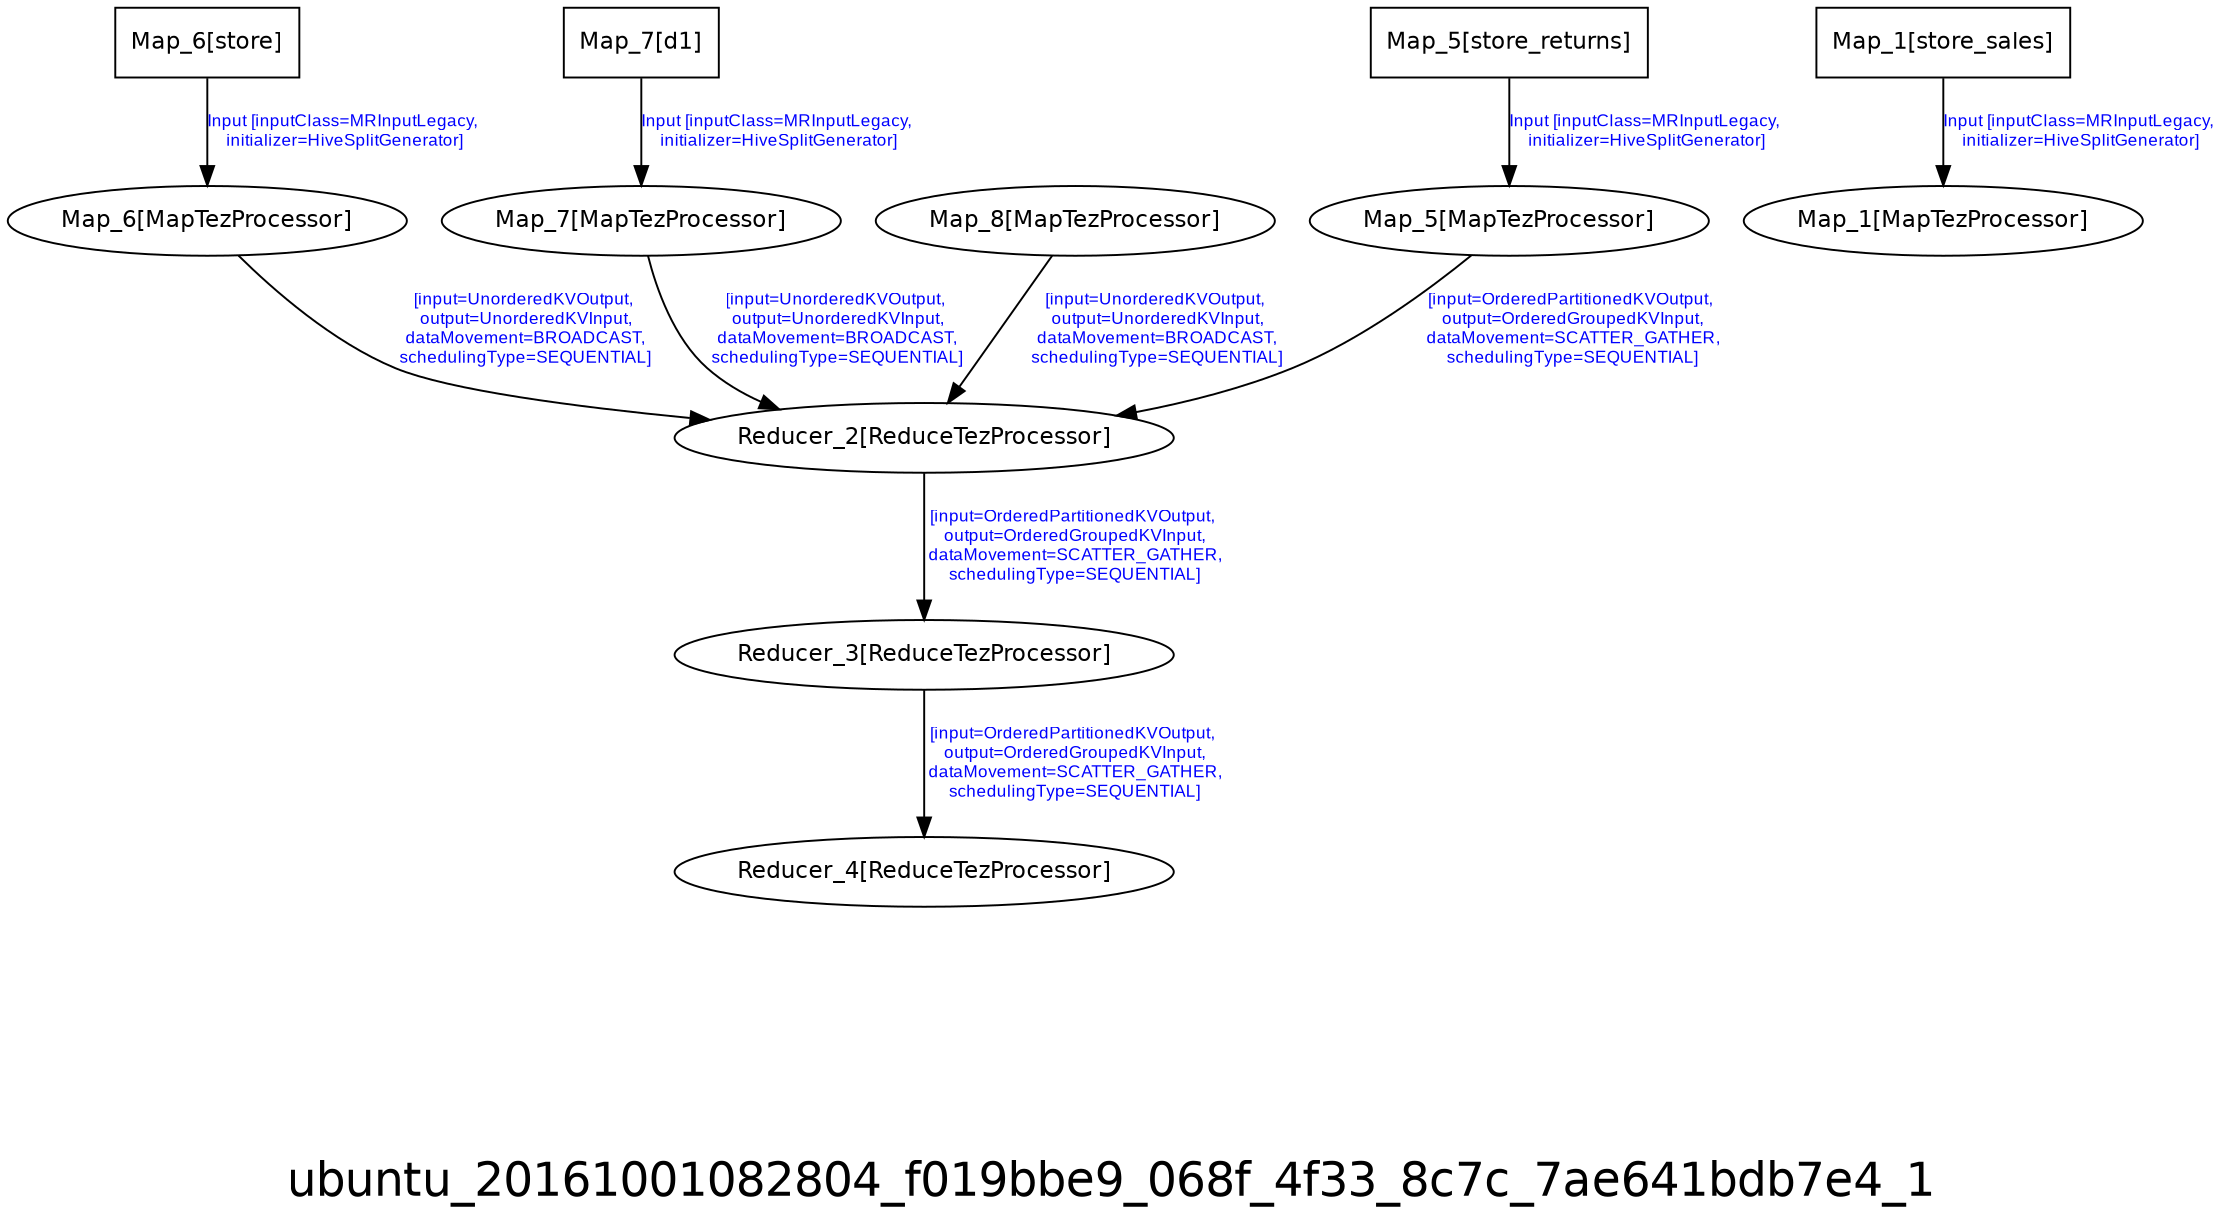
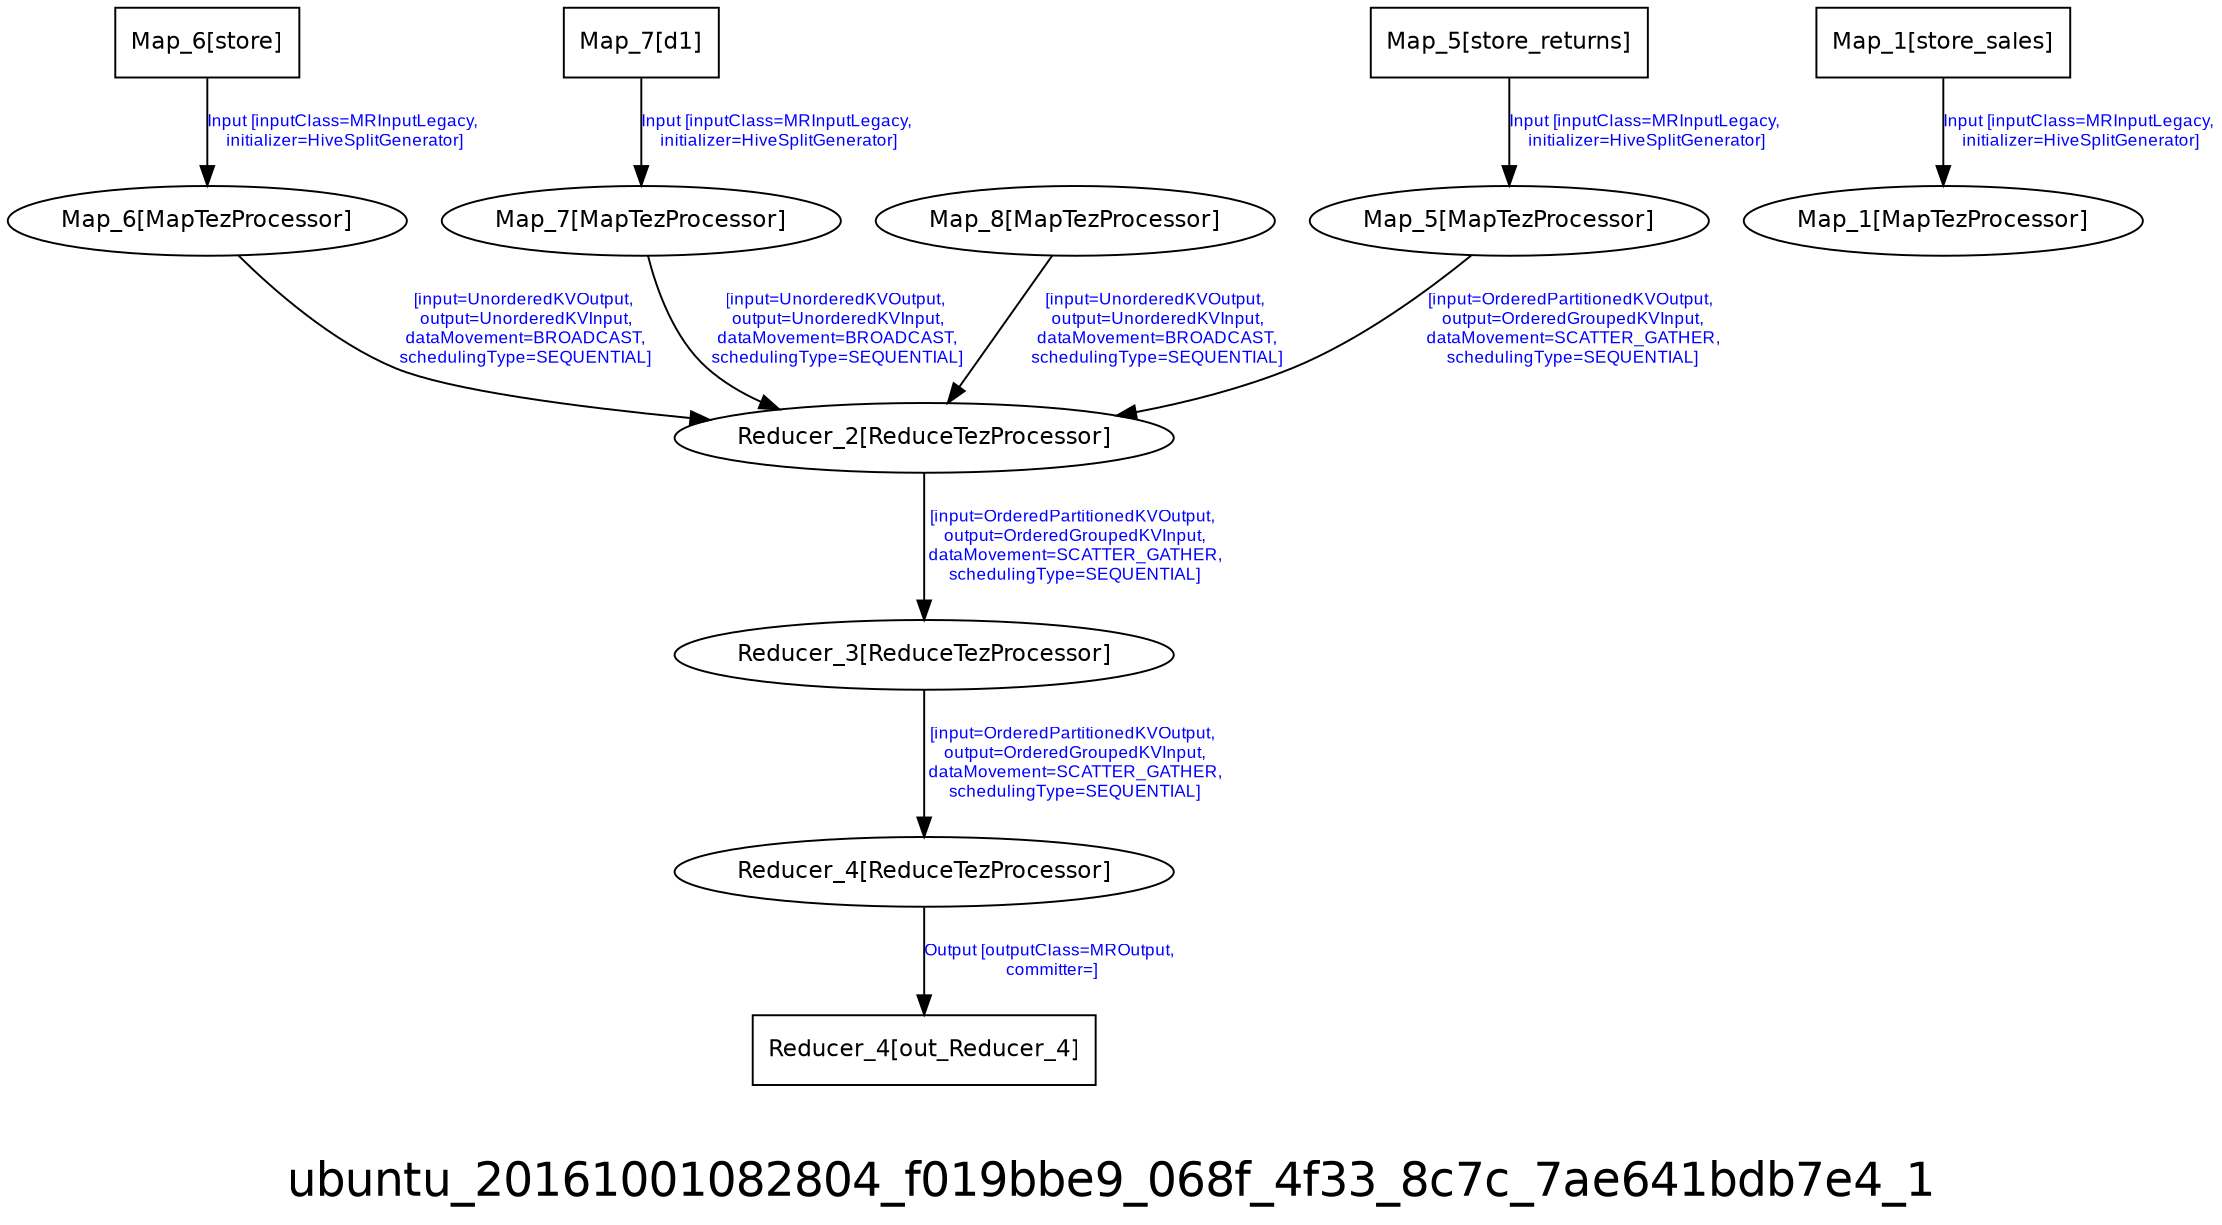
none -> (924, 1050)
